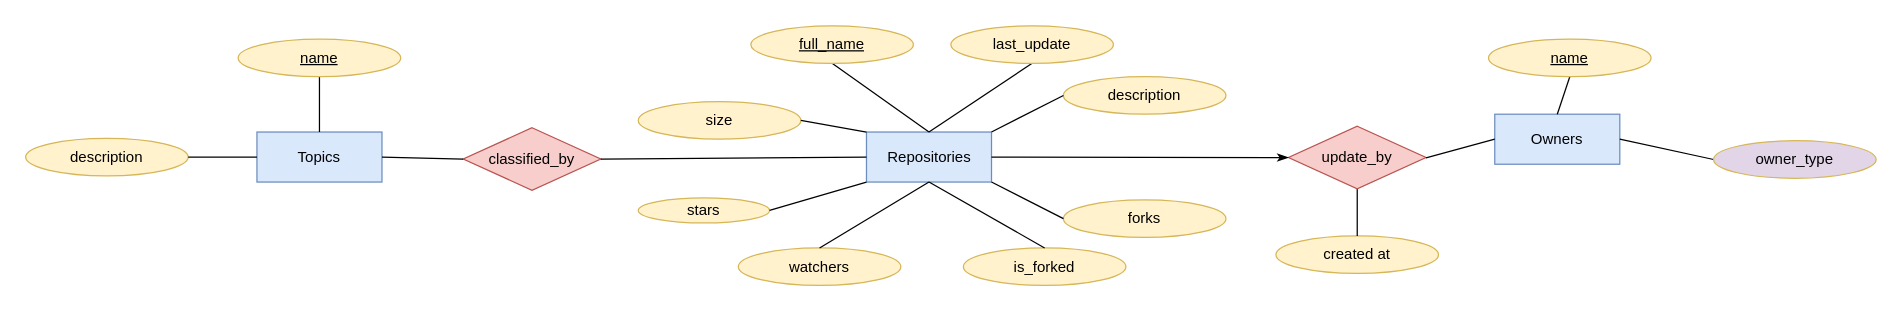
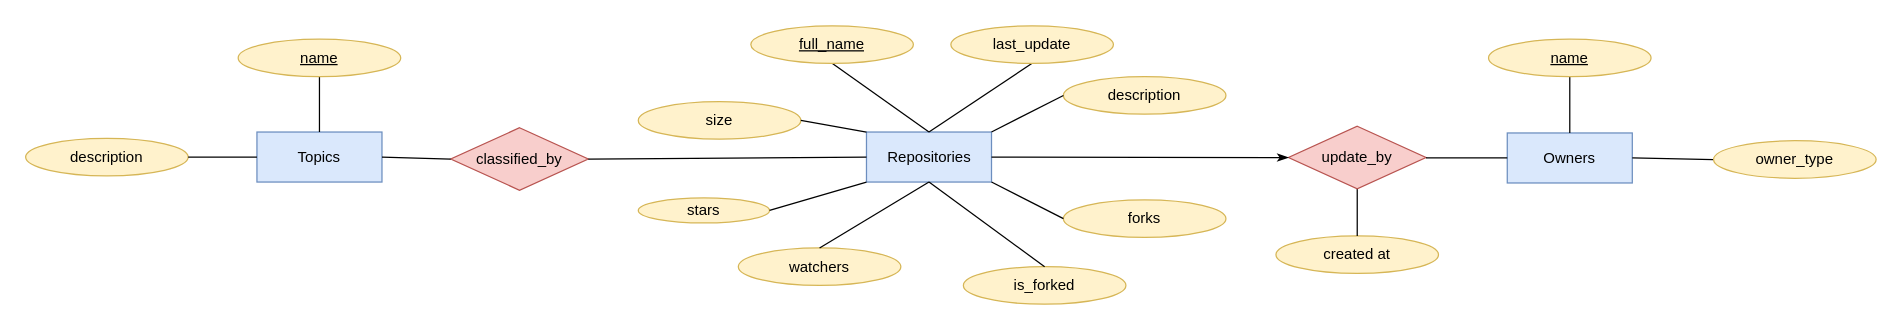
(1557, 139) -> (1569, 158)
(532, 159) -> (519, 159)
(1794, 159) -> (1794, 159)
(1044, 266) -> (1044, 285)
